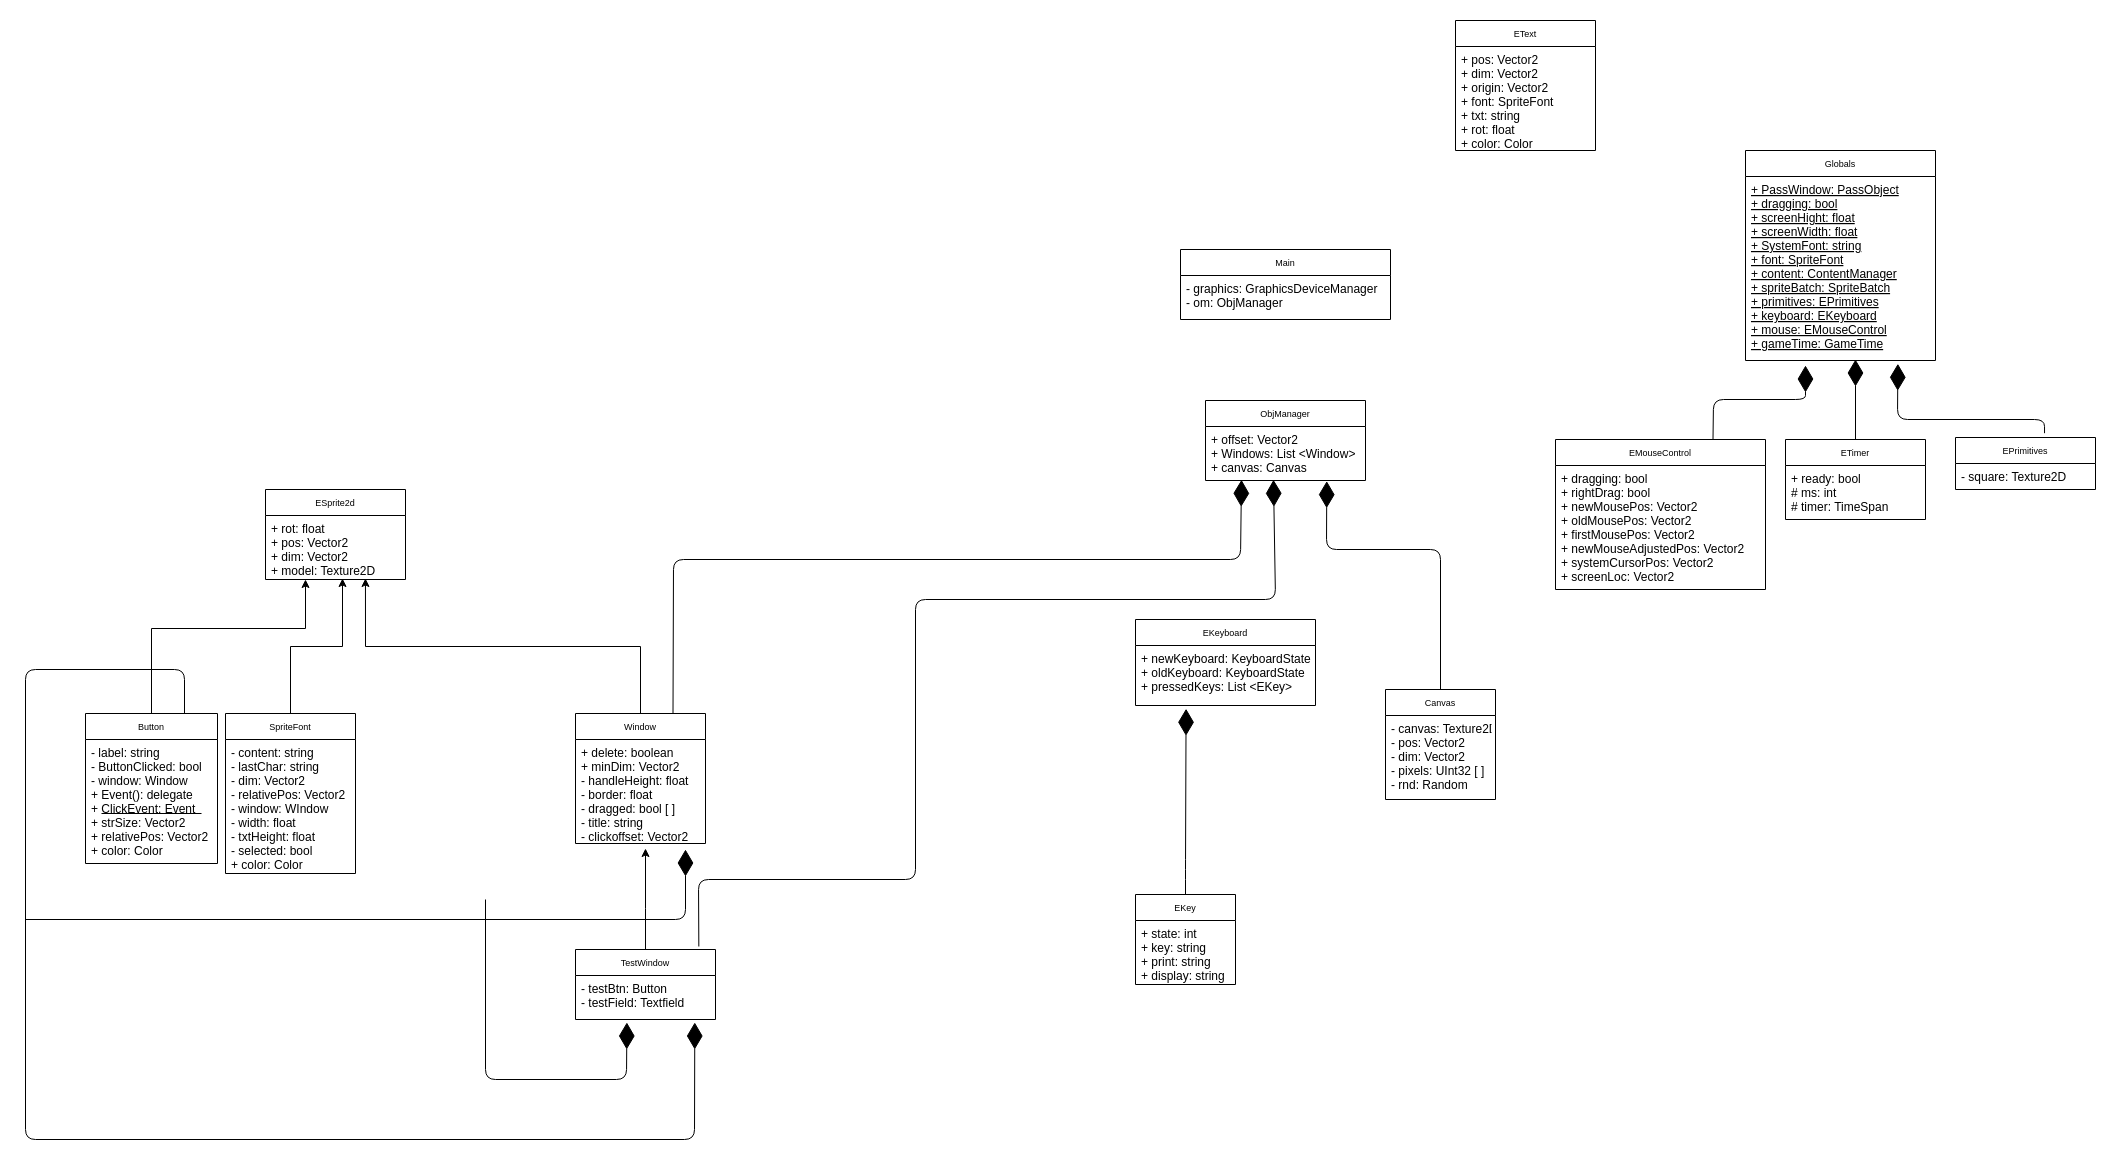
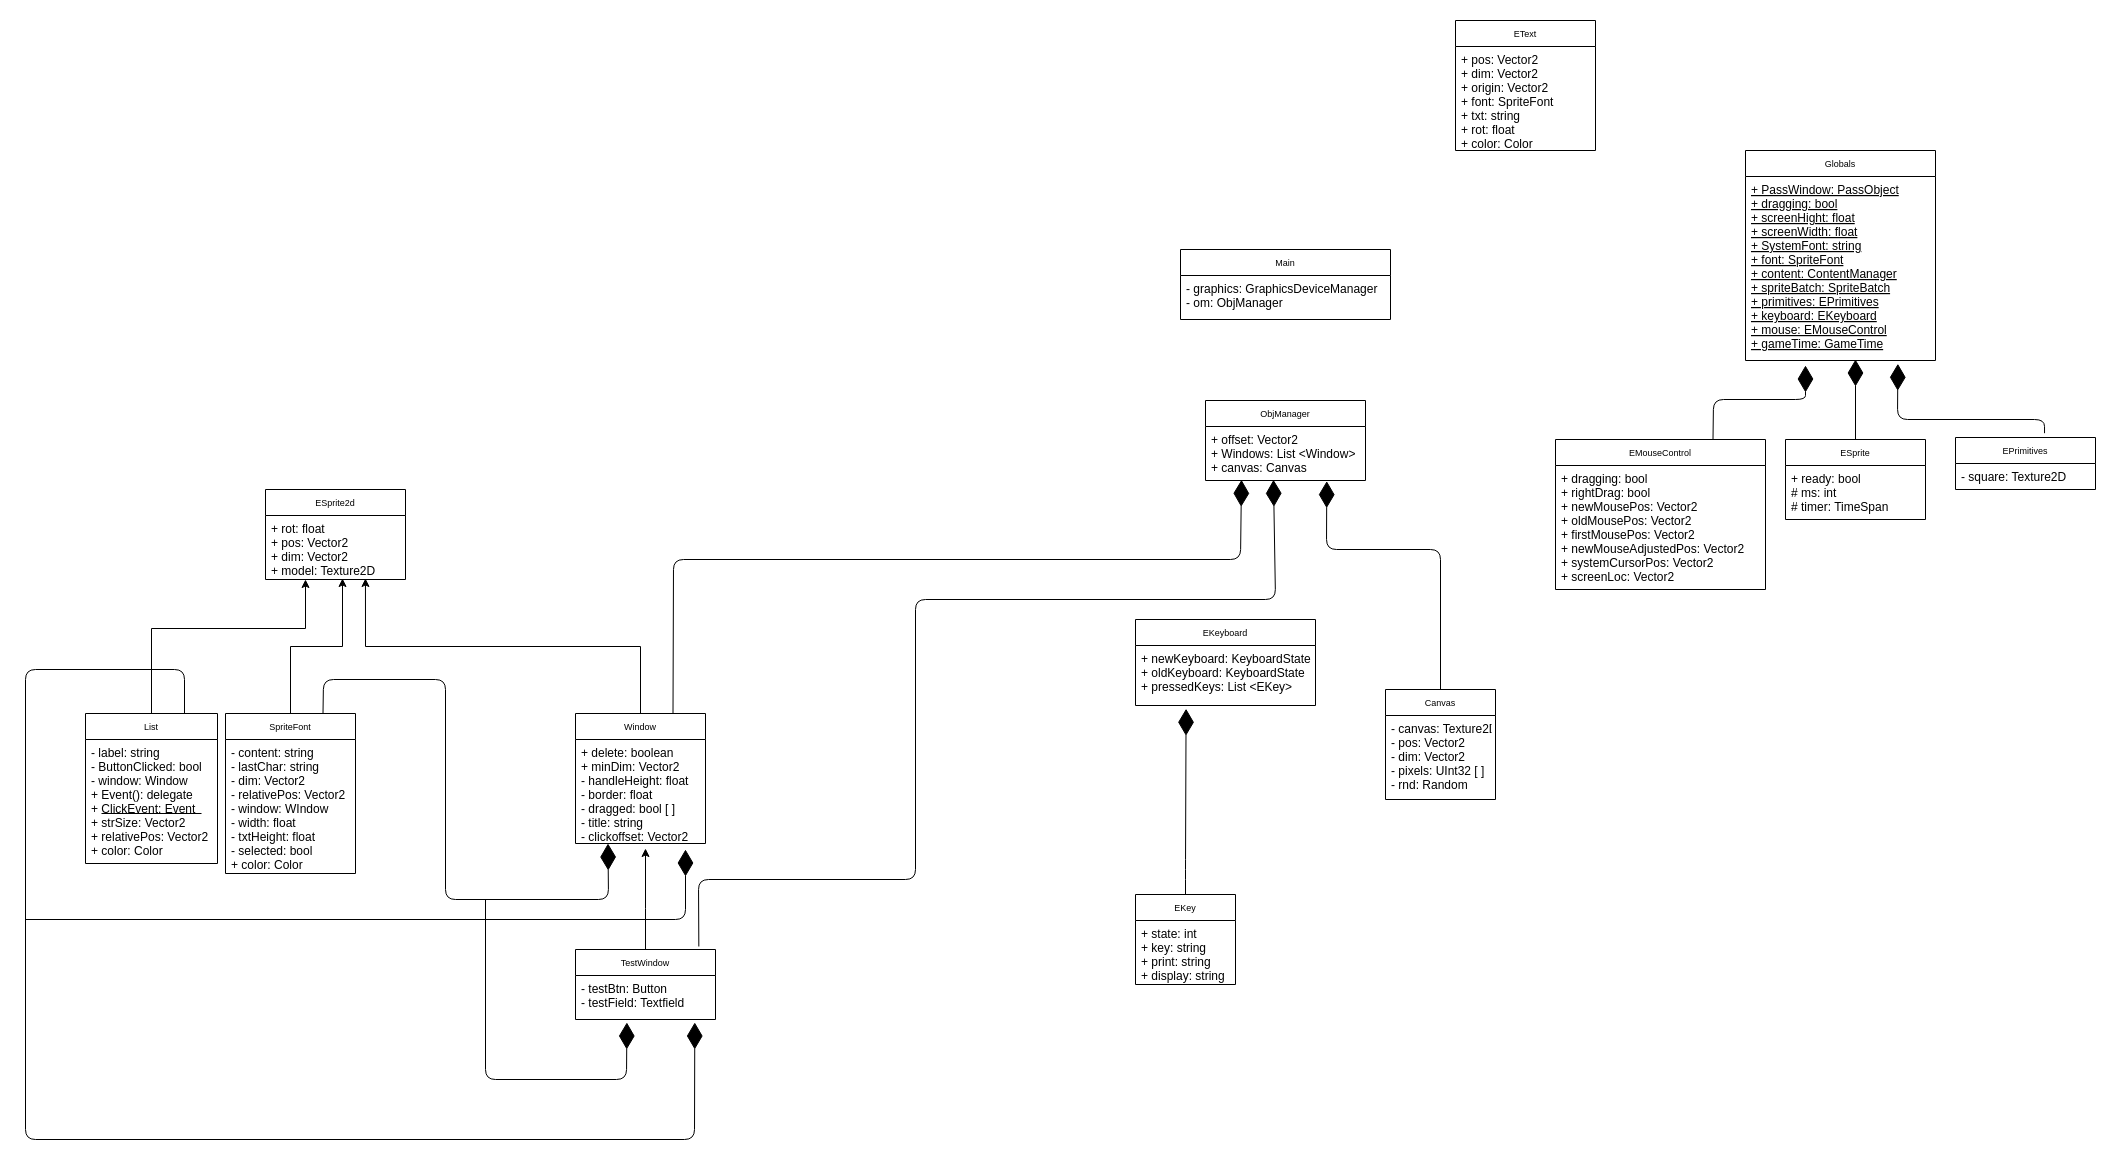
(1855, 453) -> (1855, 453)
(151, 727) -> (151, 727)
none -> (446, 810)
